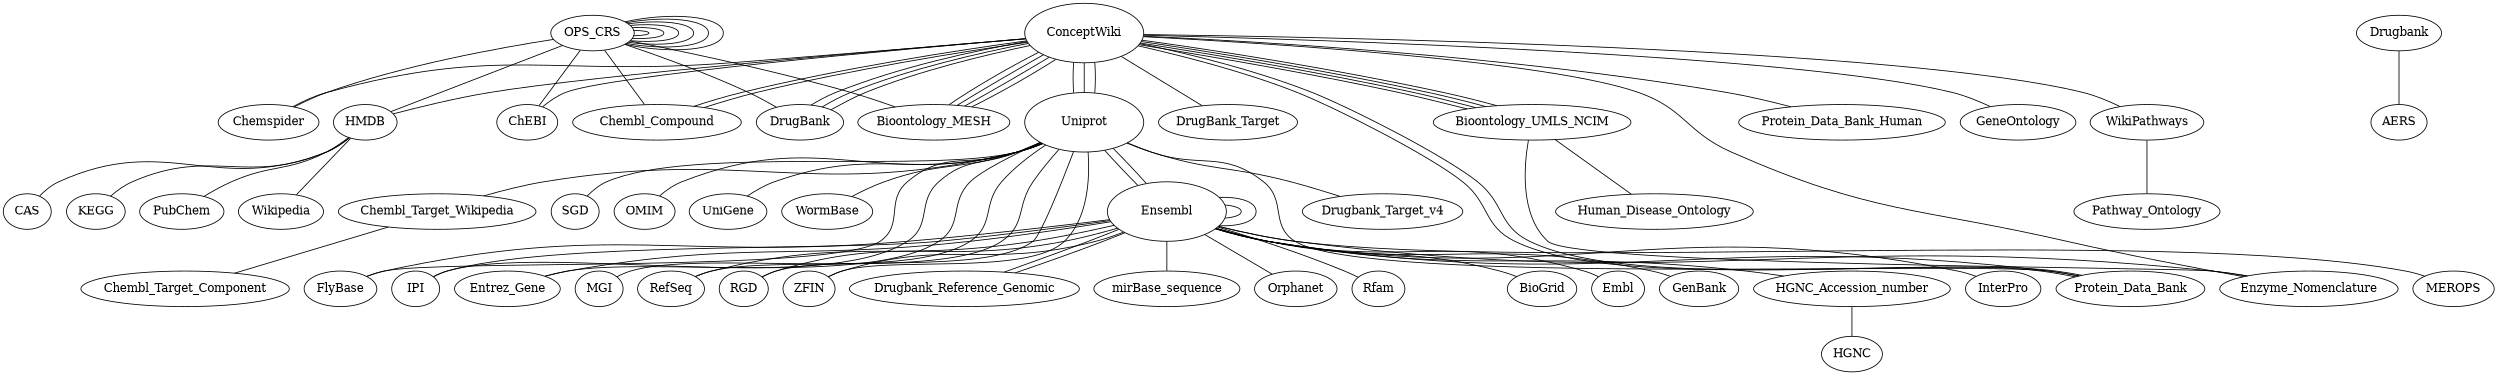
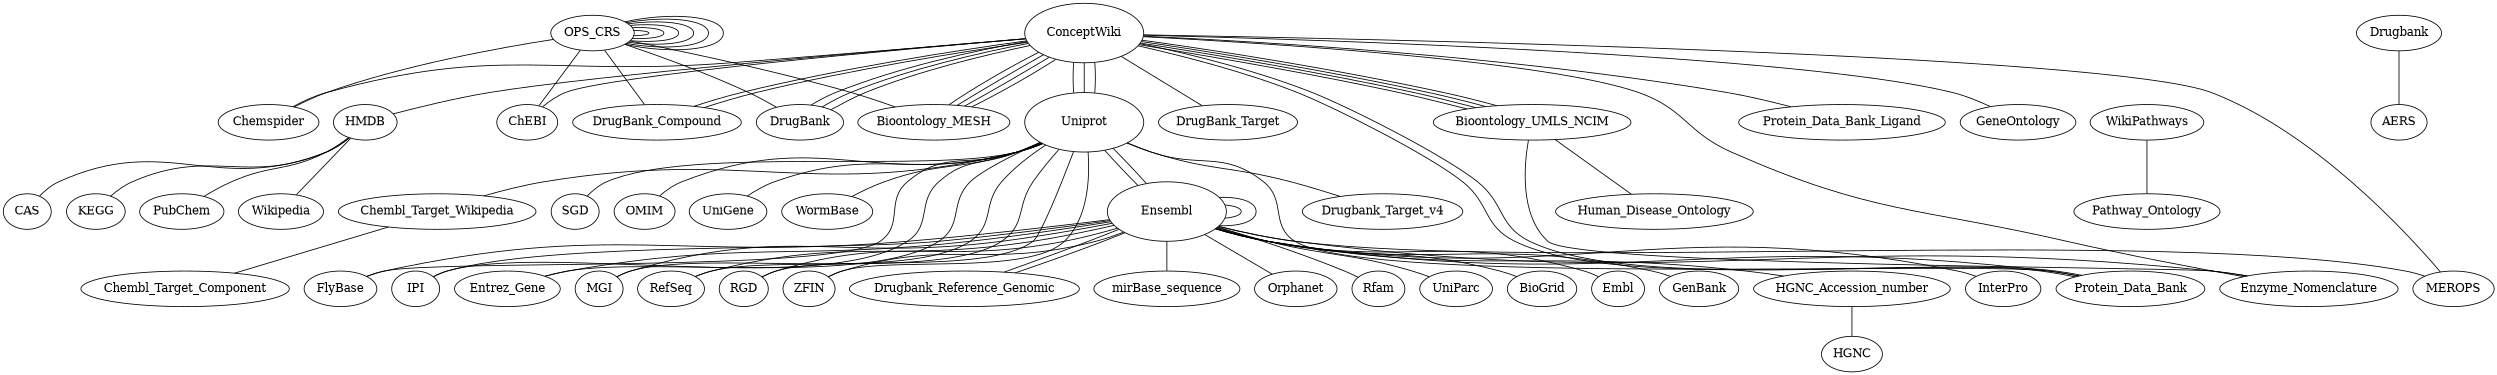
(1634, 49) -> (1825, 56)
(477, 78) -> none
(657, 122) -> (657, 122)
(1842, 122) -> (1842, 122)
none -> (863, 248)
none -> (1456, 289)
